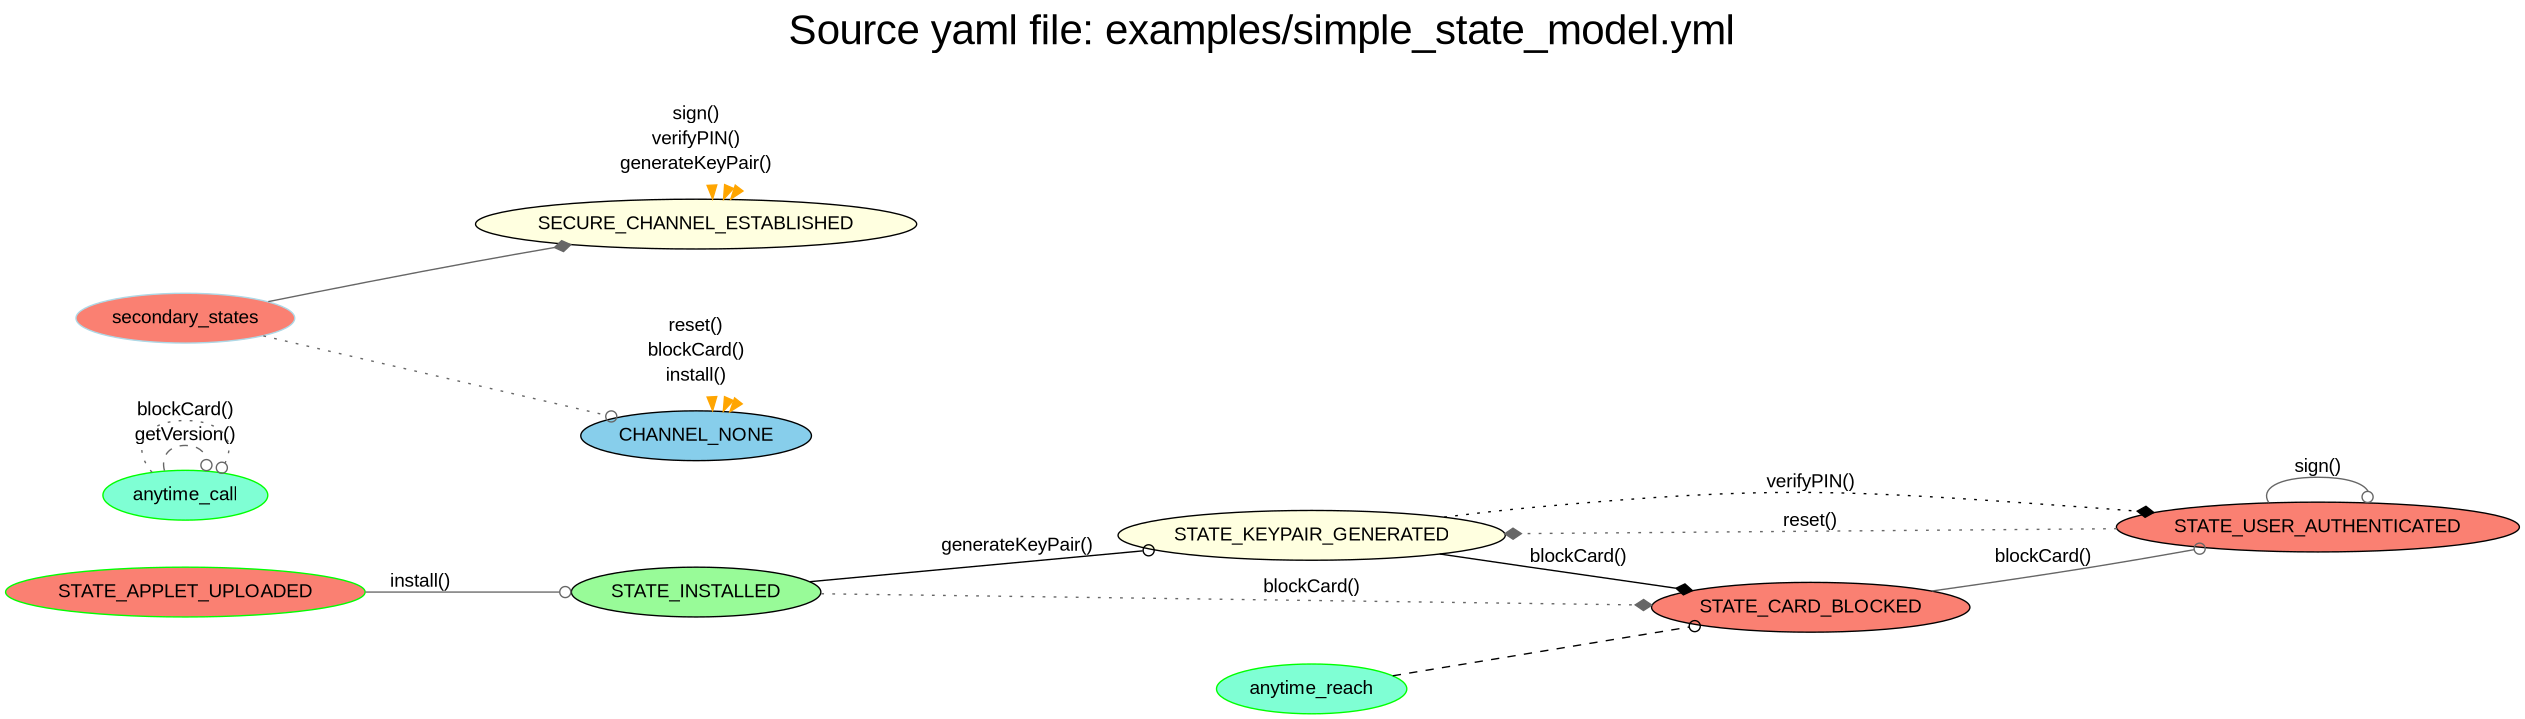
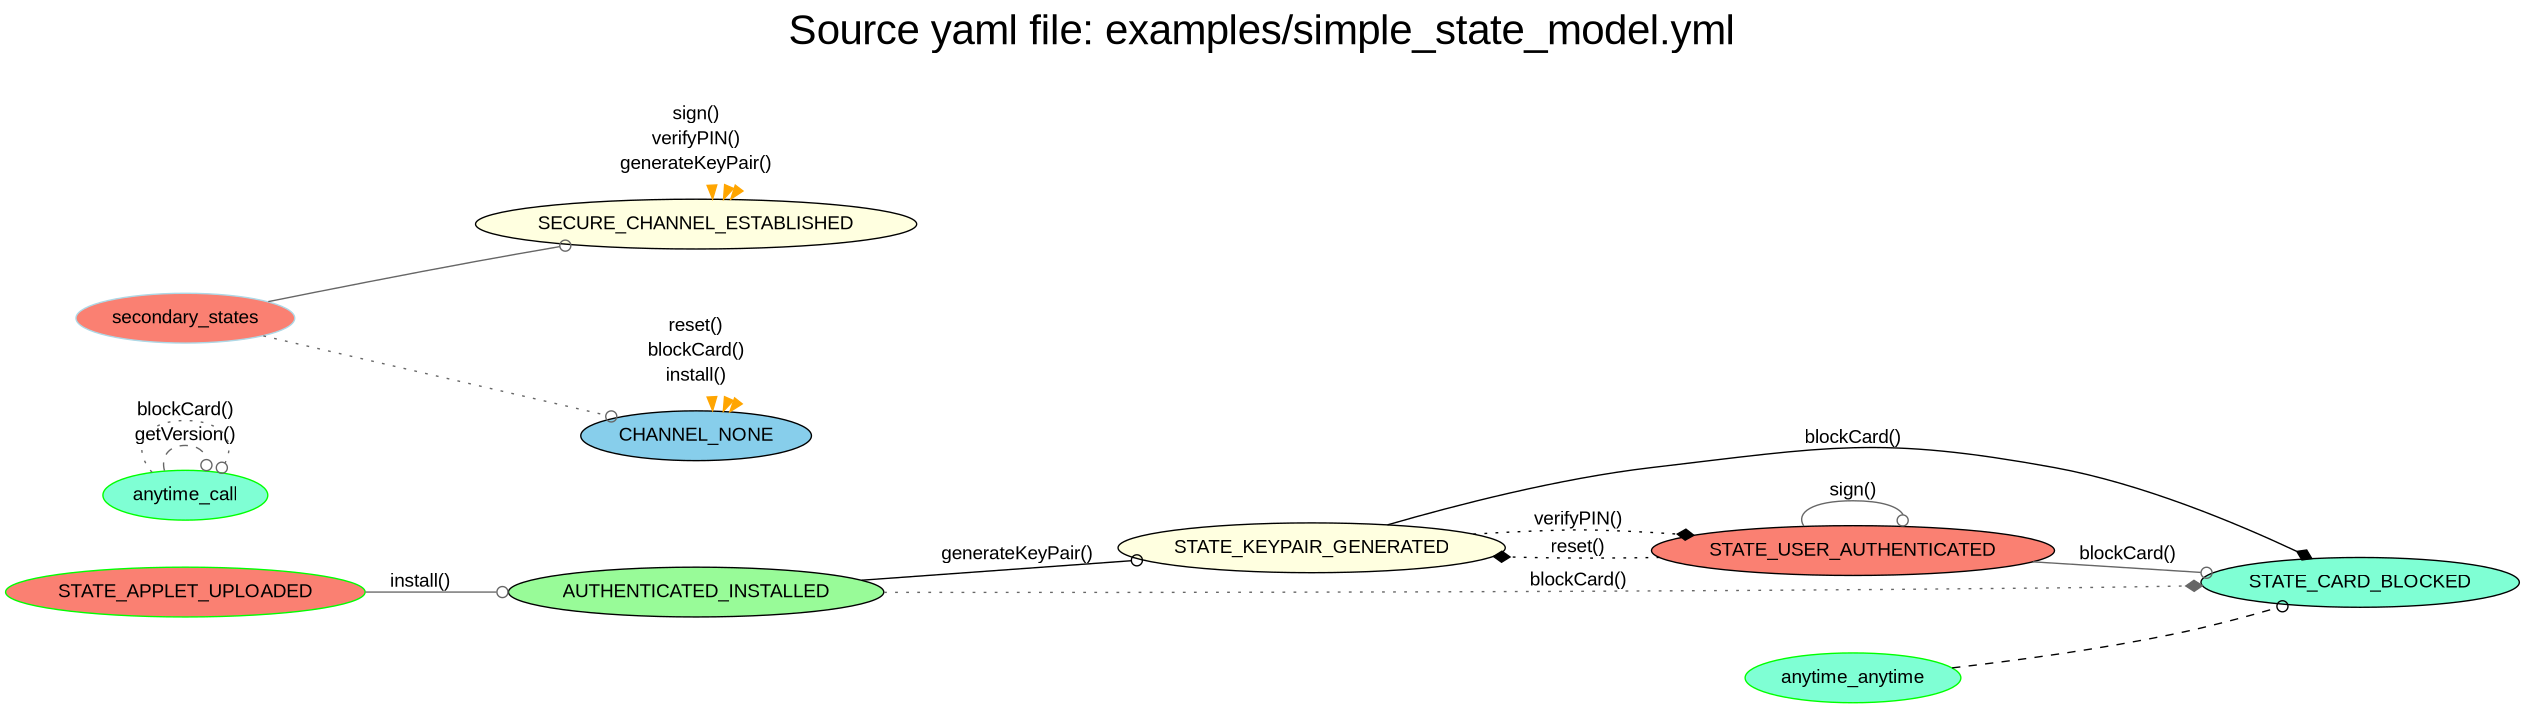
(411, 274) -> (414, 273)
(1819, 531) -> (1585, 558)
(2063, 572) -> (2117, 567)
(696, 592) -> (696, 592)
(1811, 607) -> (2360, 582)
(1312, 689) -> (1853, 678)
